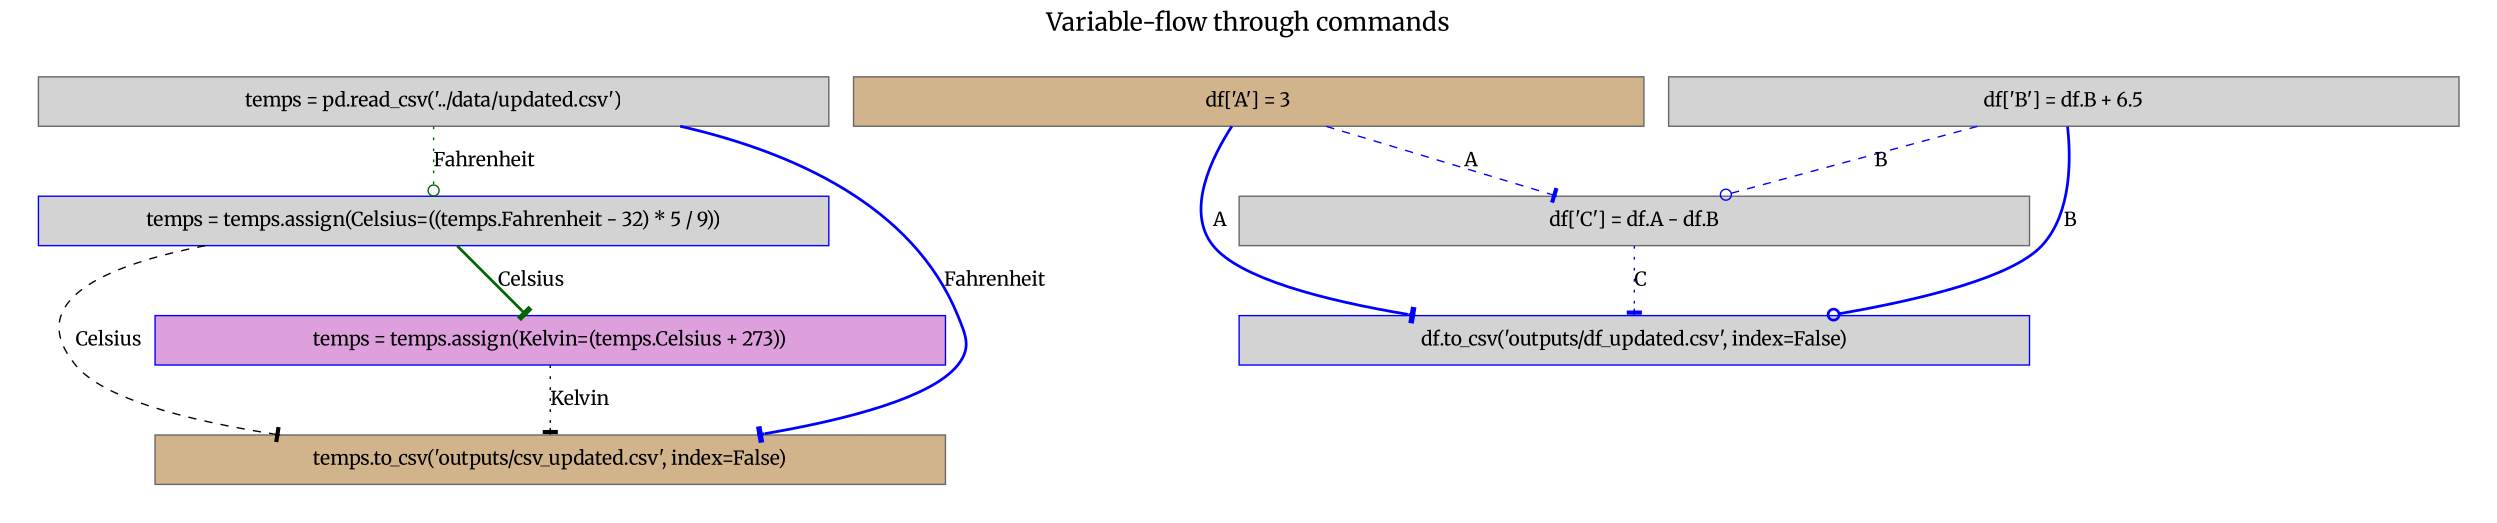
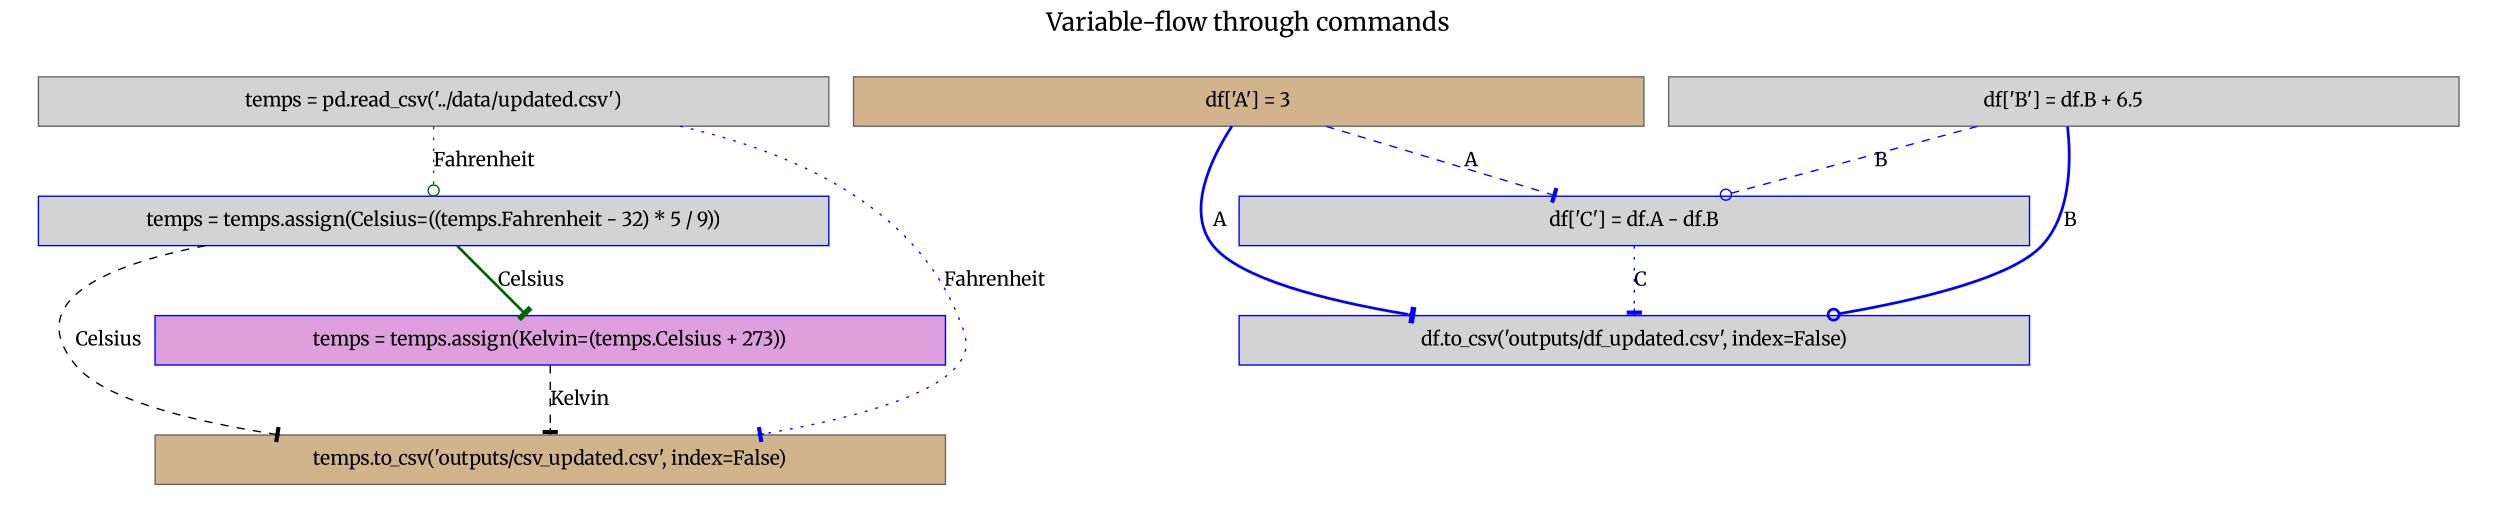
(1634, 221) -> (1634, 221)
(937, 276) -> (937, 276)
(550, 397) -> (550, 397)
